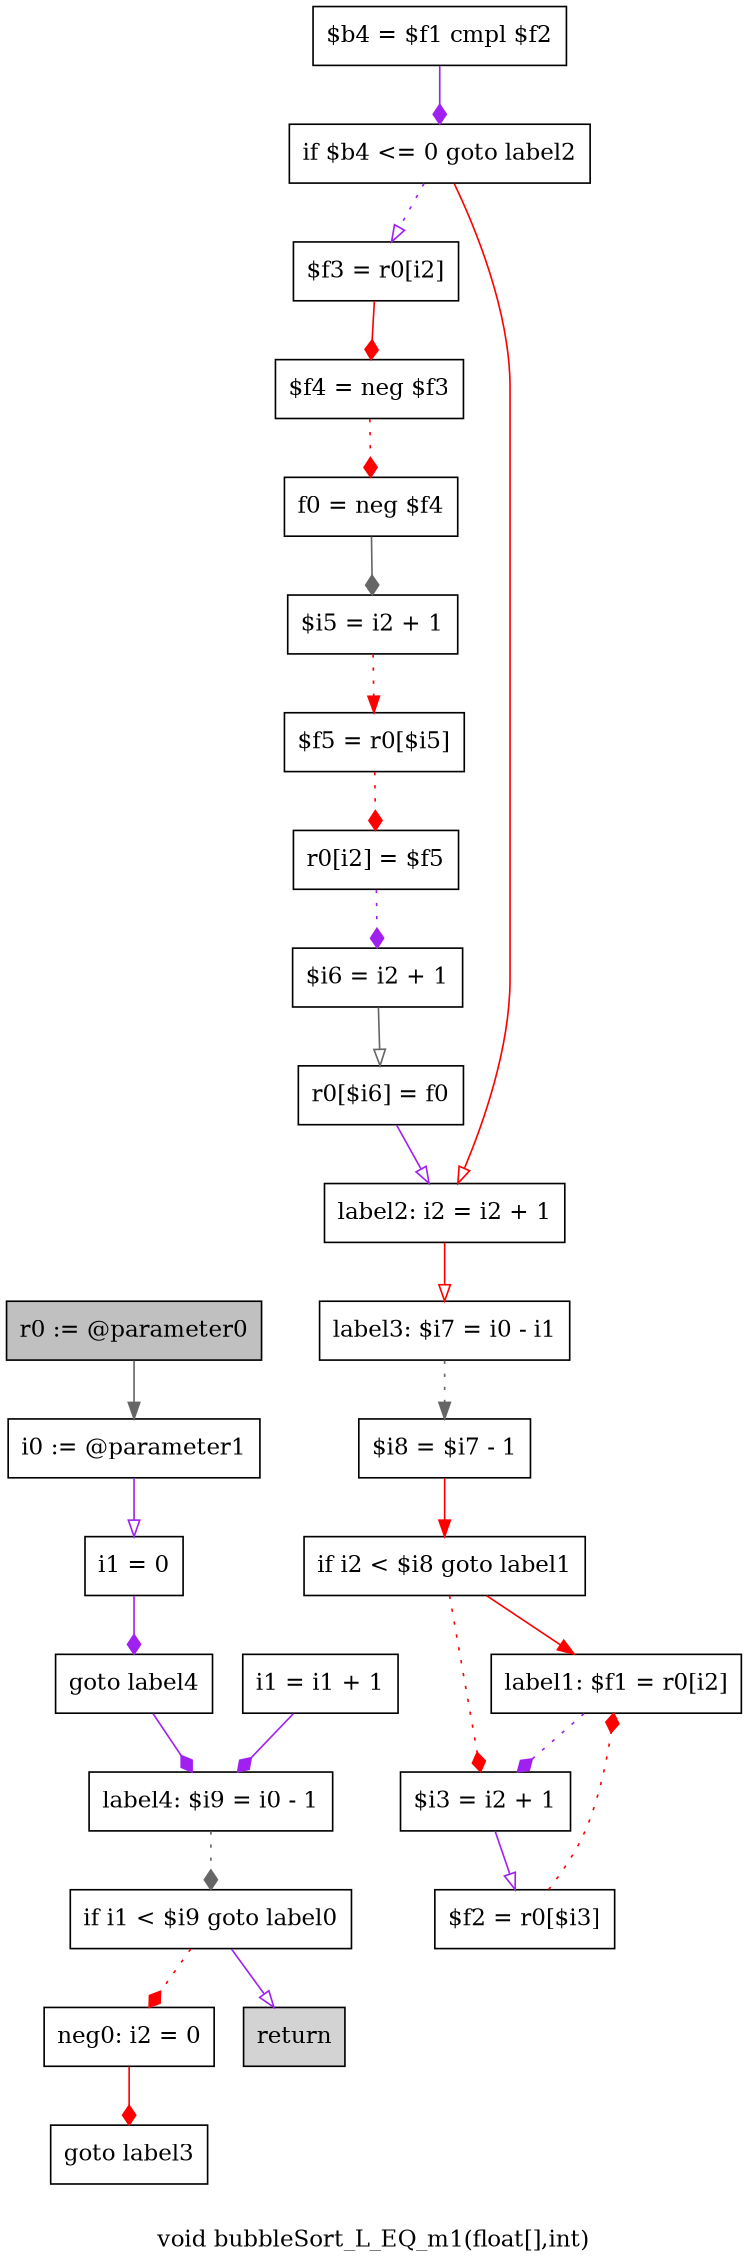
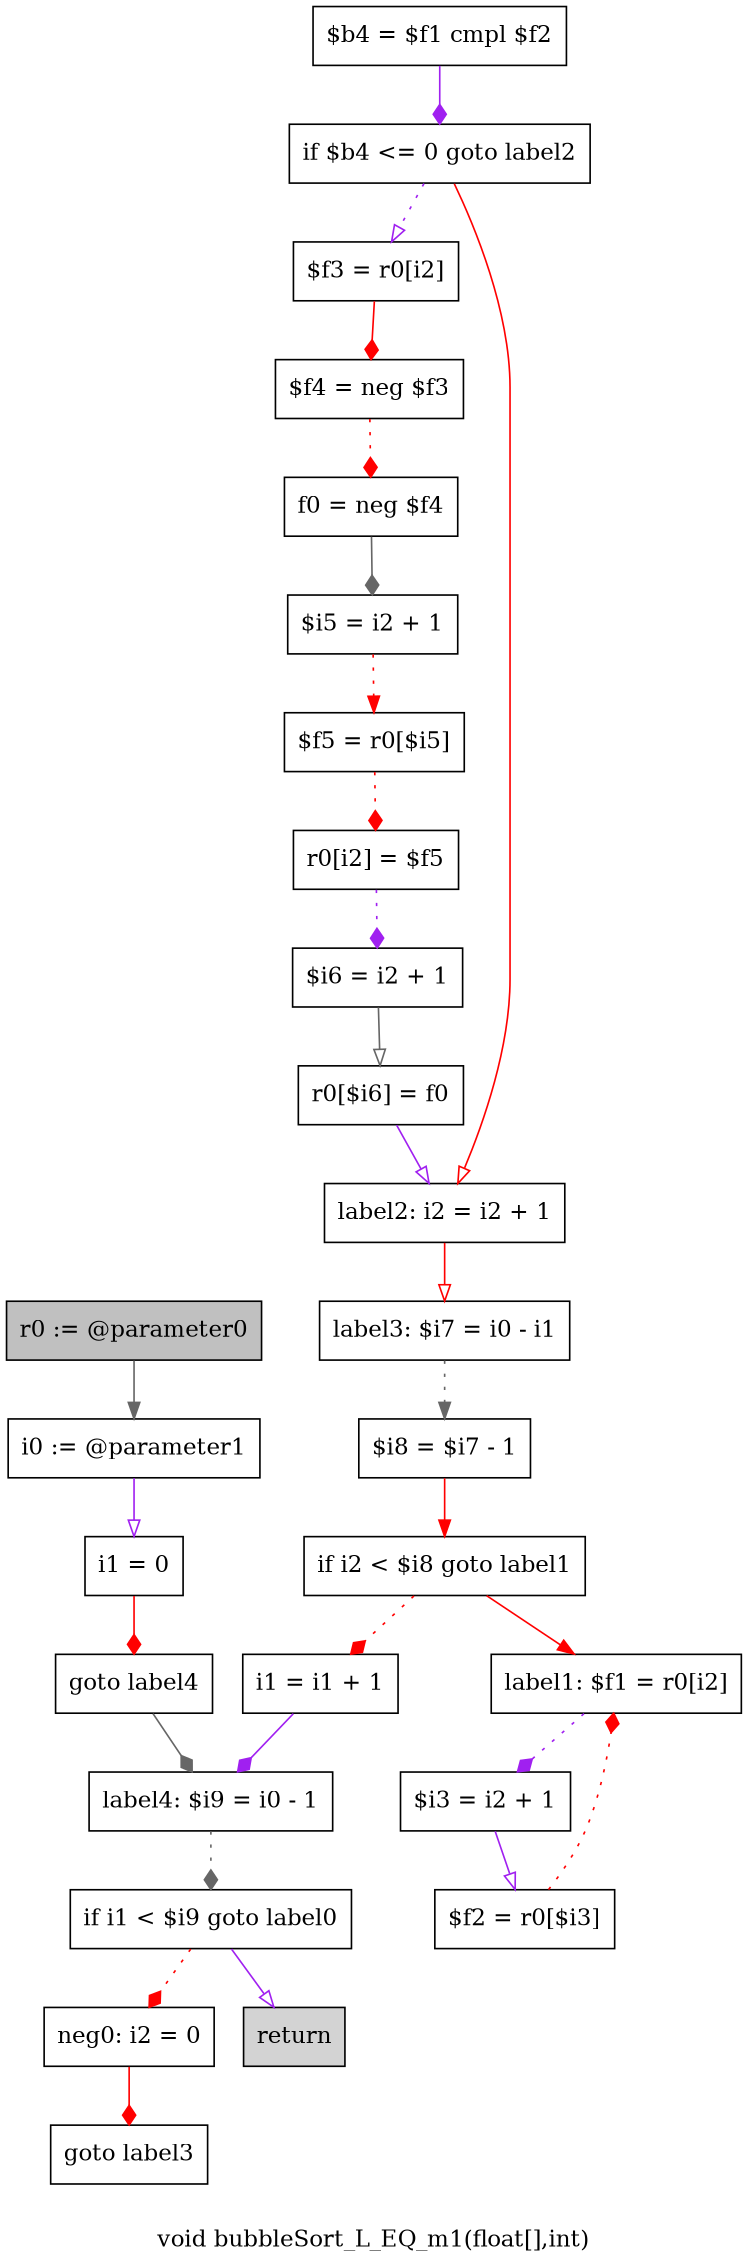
(134, 1615) -> (134, 1615)
(463, 1674) -> (390, 1618)
(167, 1735) -> (167, 1735)
